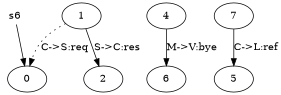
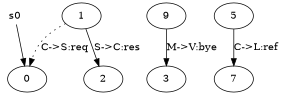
(15, 16) -> (15, 16)
(166, 16) -> (166, 16)
(234, 44) -> (234, 44)
(166, 79) -> (166, 79)
